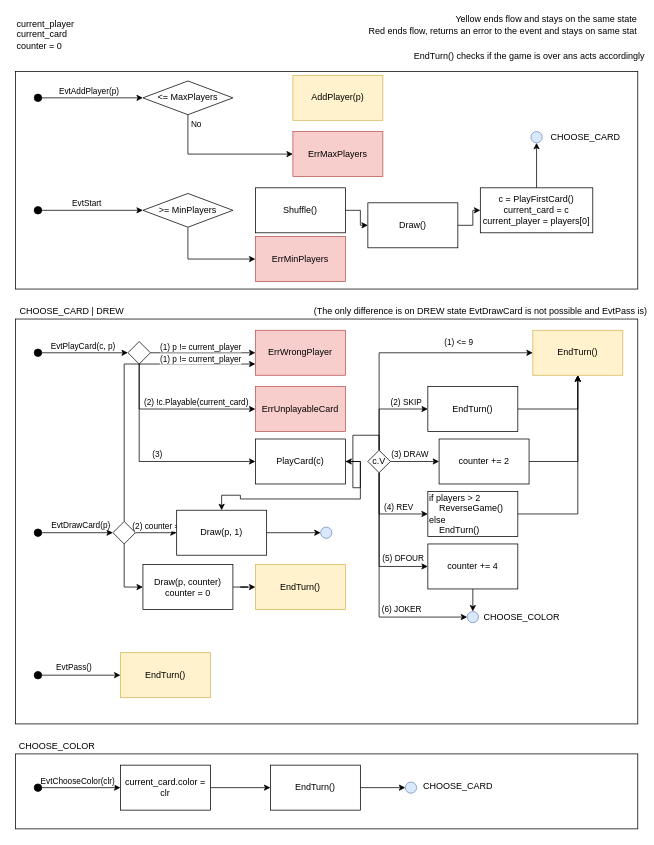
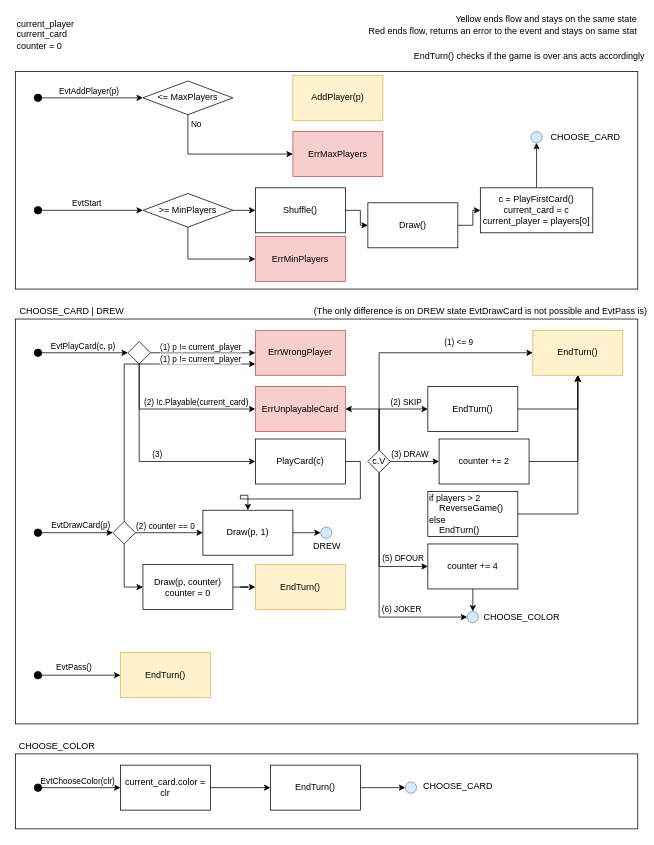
none -> (241, 210)
(353, 452) -> (352, 409)
(421, 514) -> none
(222, 533) -> (248, 533)
none -> (327, 546)
